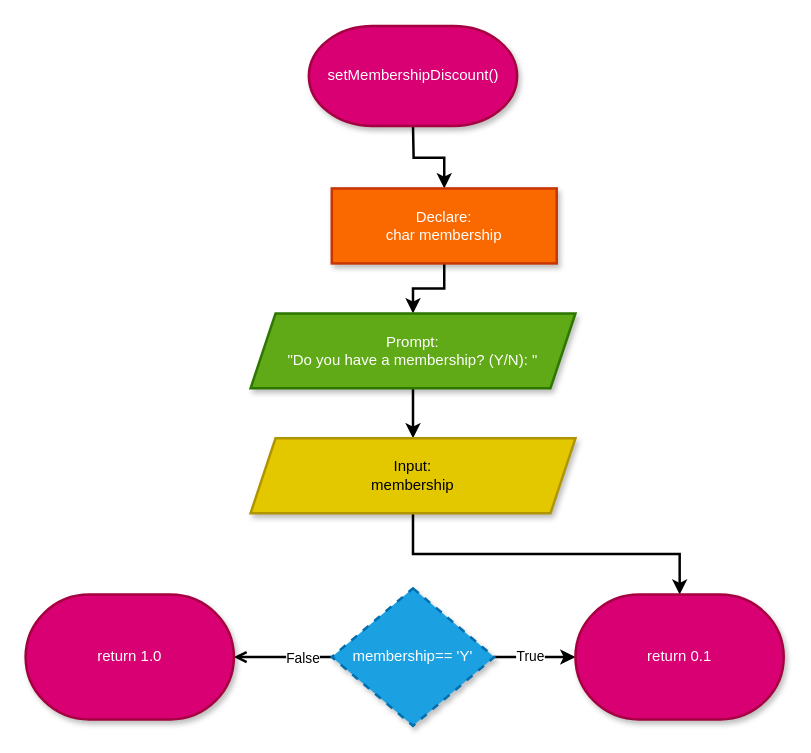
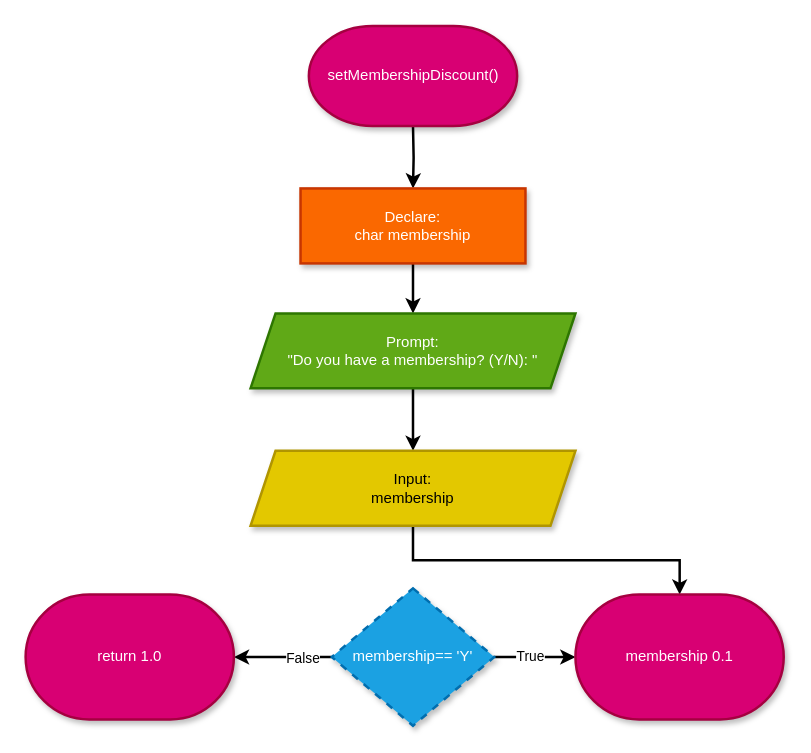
(444, 226) -> (413, 226)
(413, 476) -> (413, 488)
(245, 657) -> (246, 657)
(680, 657) -> (680, 657)
